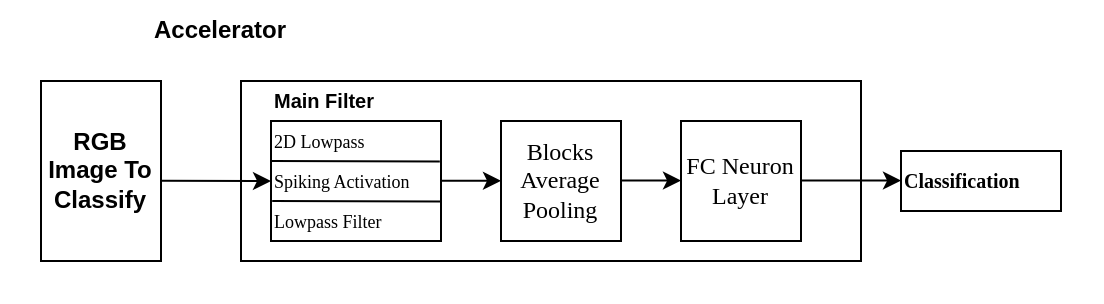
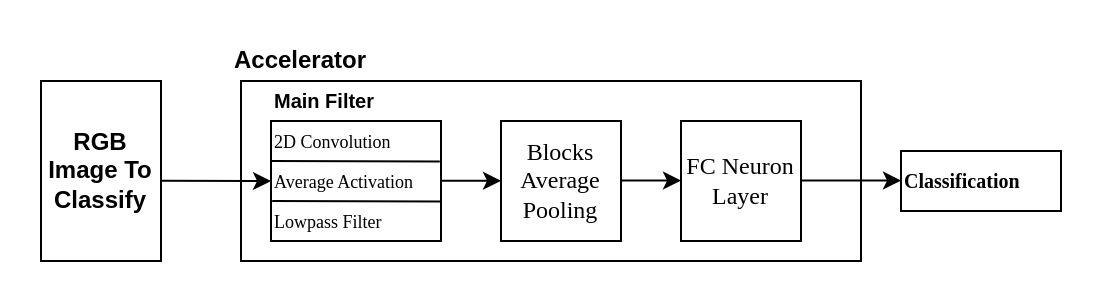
(221, 31) -> (301, 61)
(339, 141) -> (358, 141)
(358, 181) -> (358, 181)
